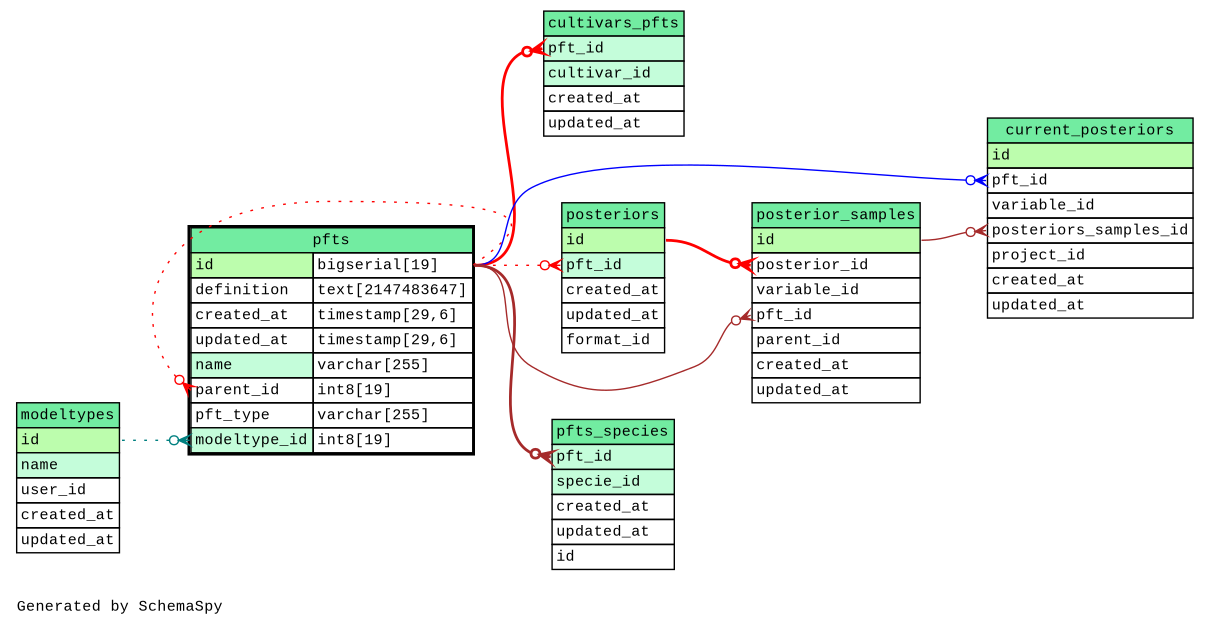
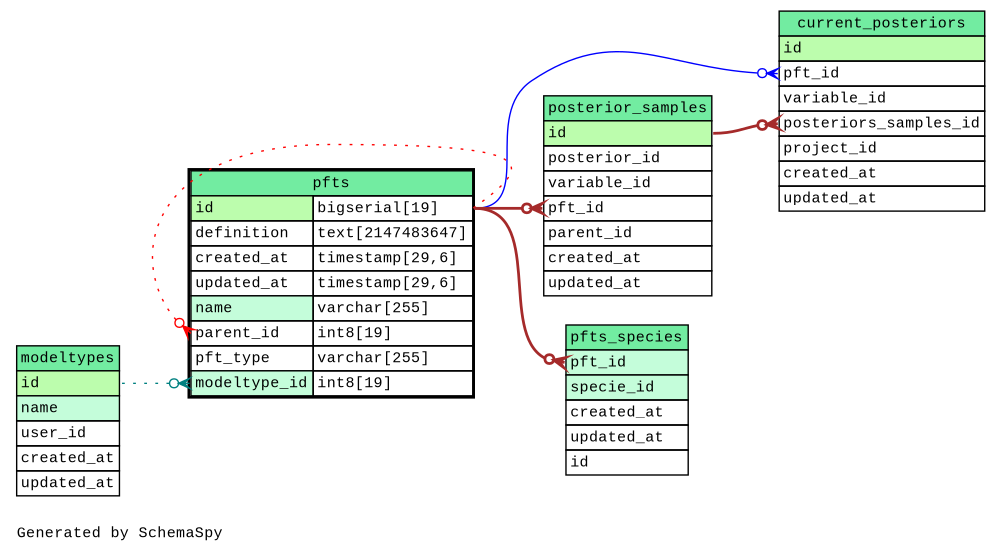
(613, 74) -> none
(944, 238) -> (736, 131)
(613, 278) -> none
(579, 387) -> (503, 208)
